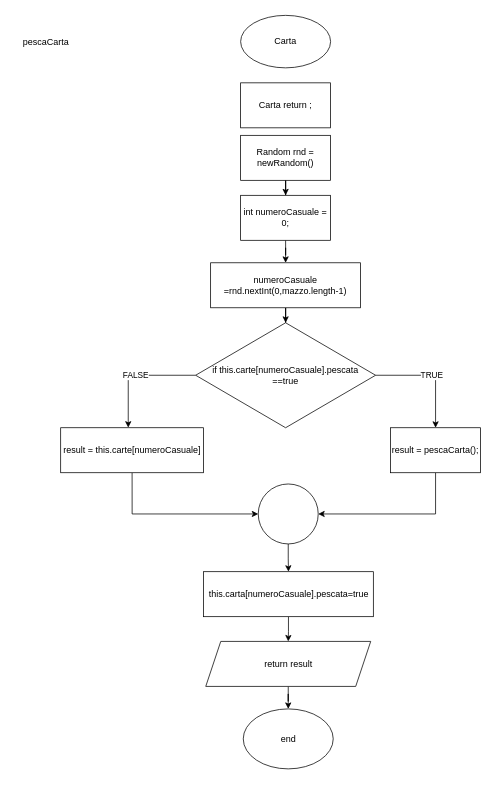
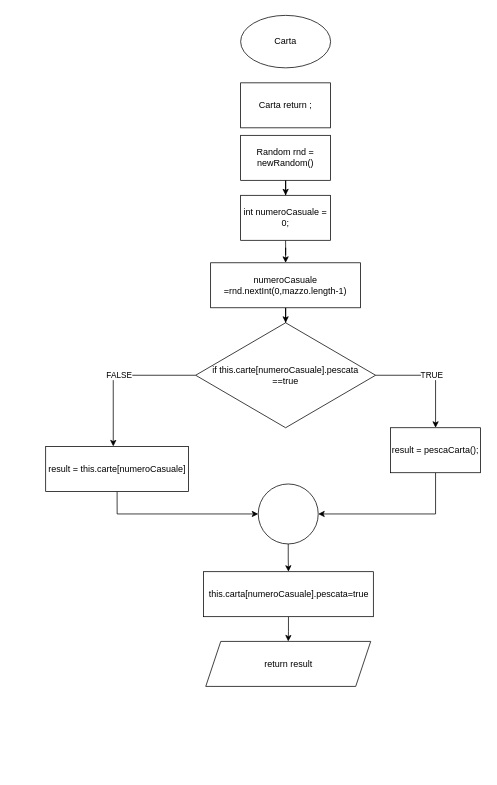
(45, 48) -> none
(132, 450) -> (117, 469)
(288, 701) -> none
(288, 739) -> none
